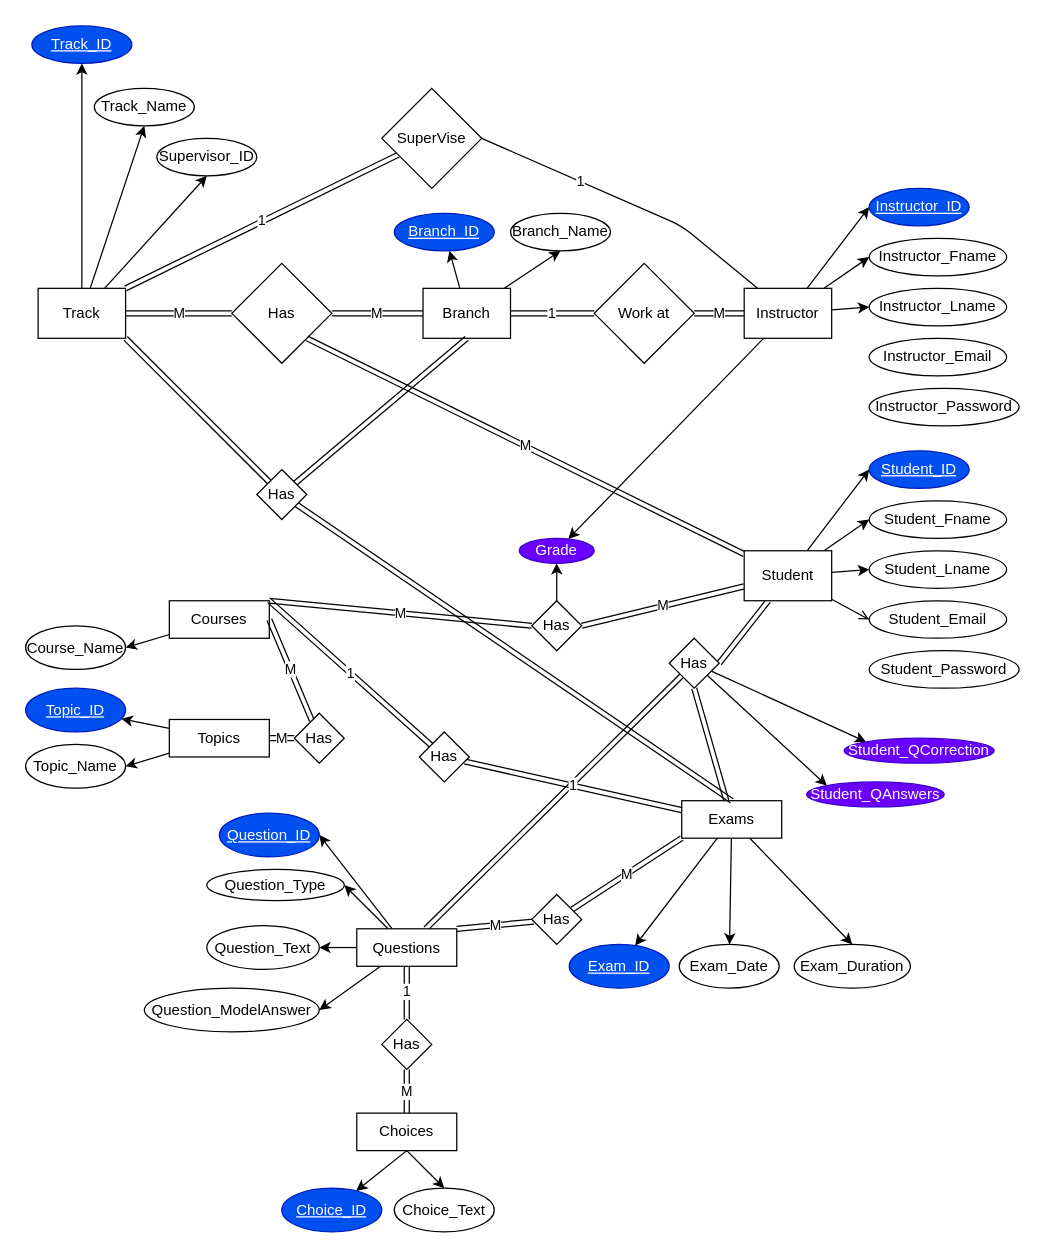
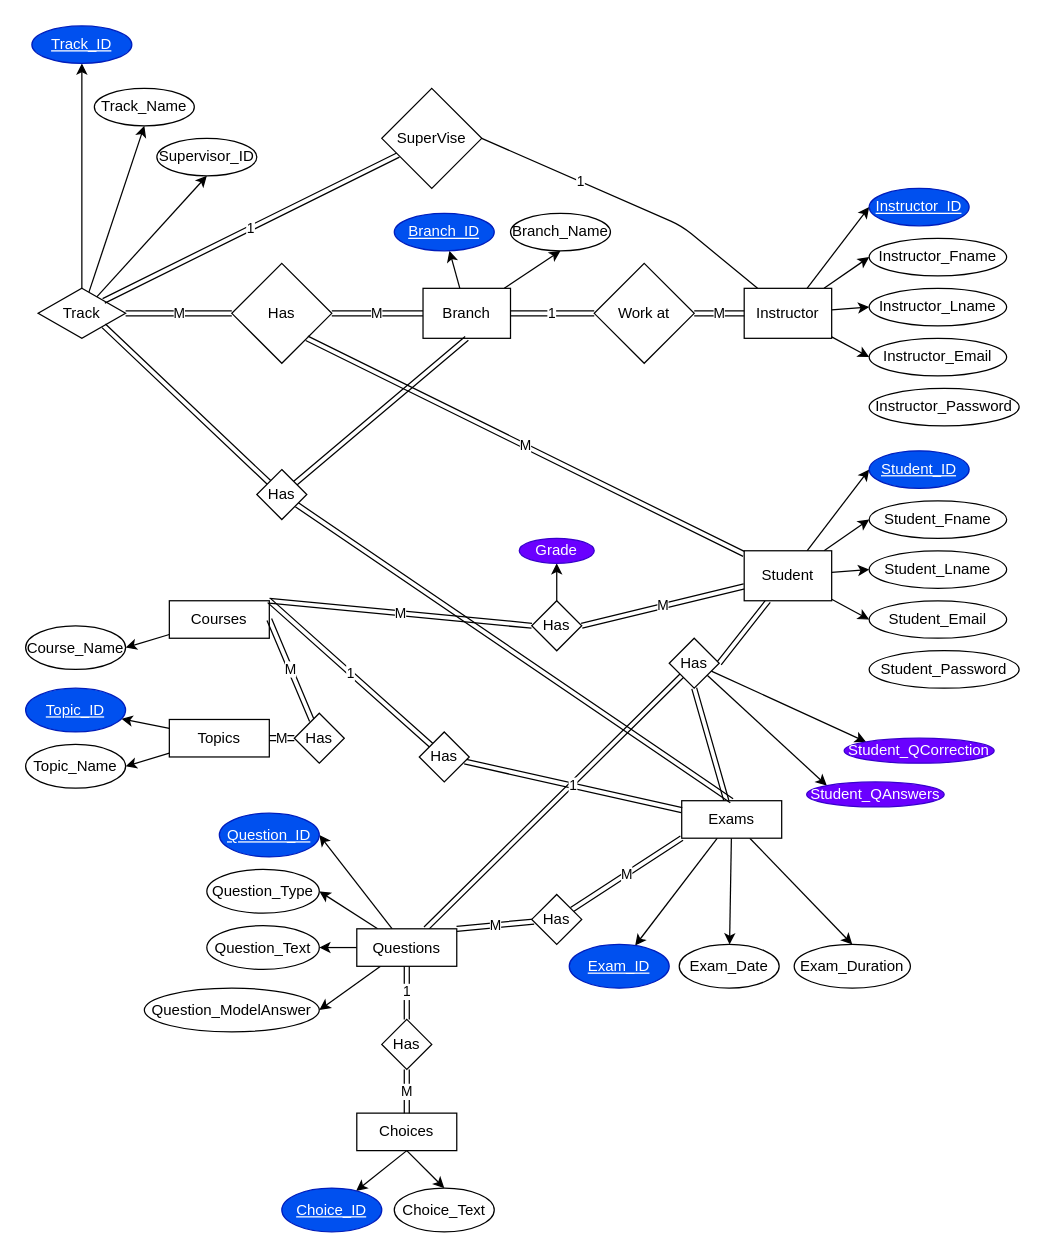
(82, 313) -> (82, 313)
(669, 436) -> (847, 345)
(862, 615) -> (861, 615)
(276, 885) -> (263, 891)
